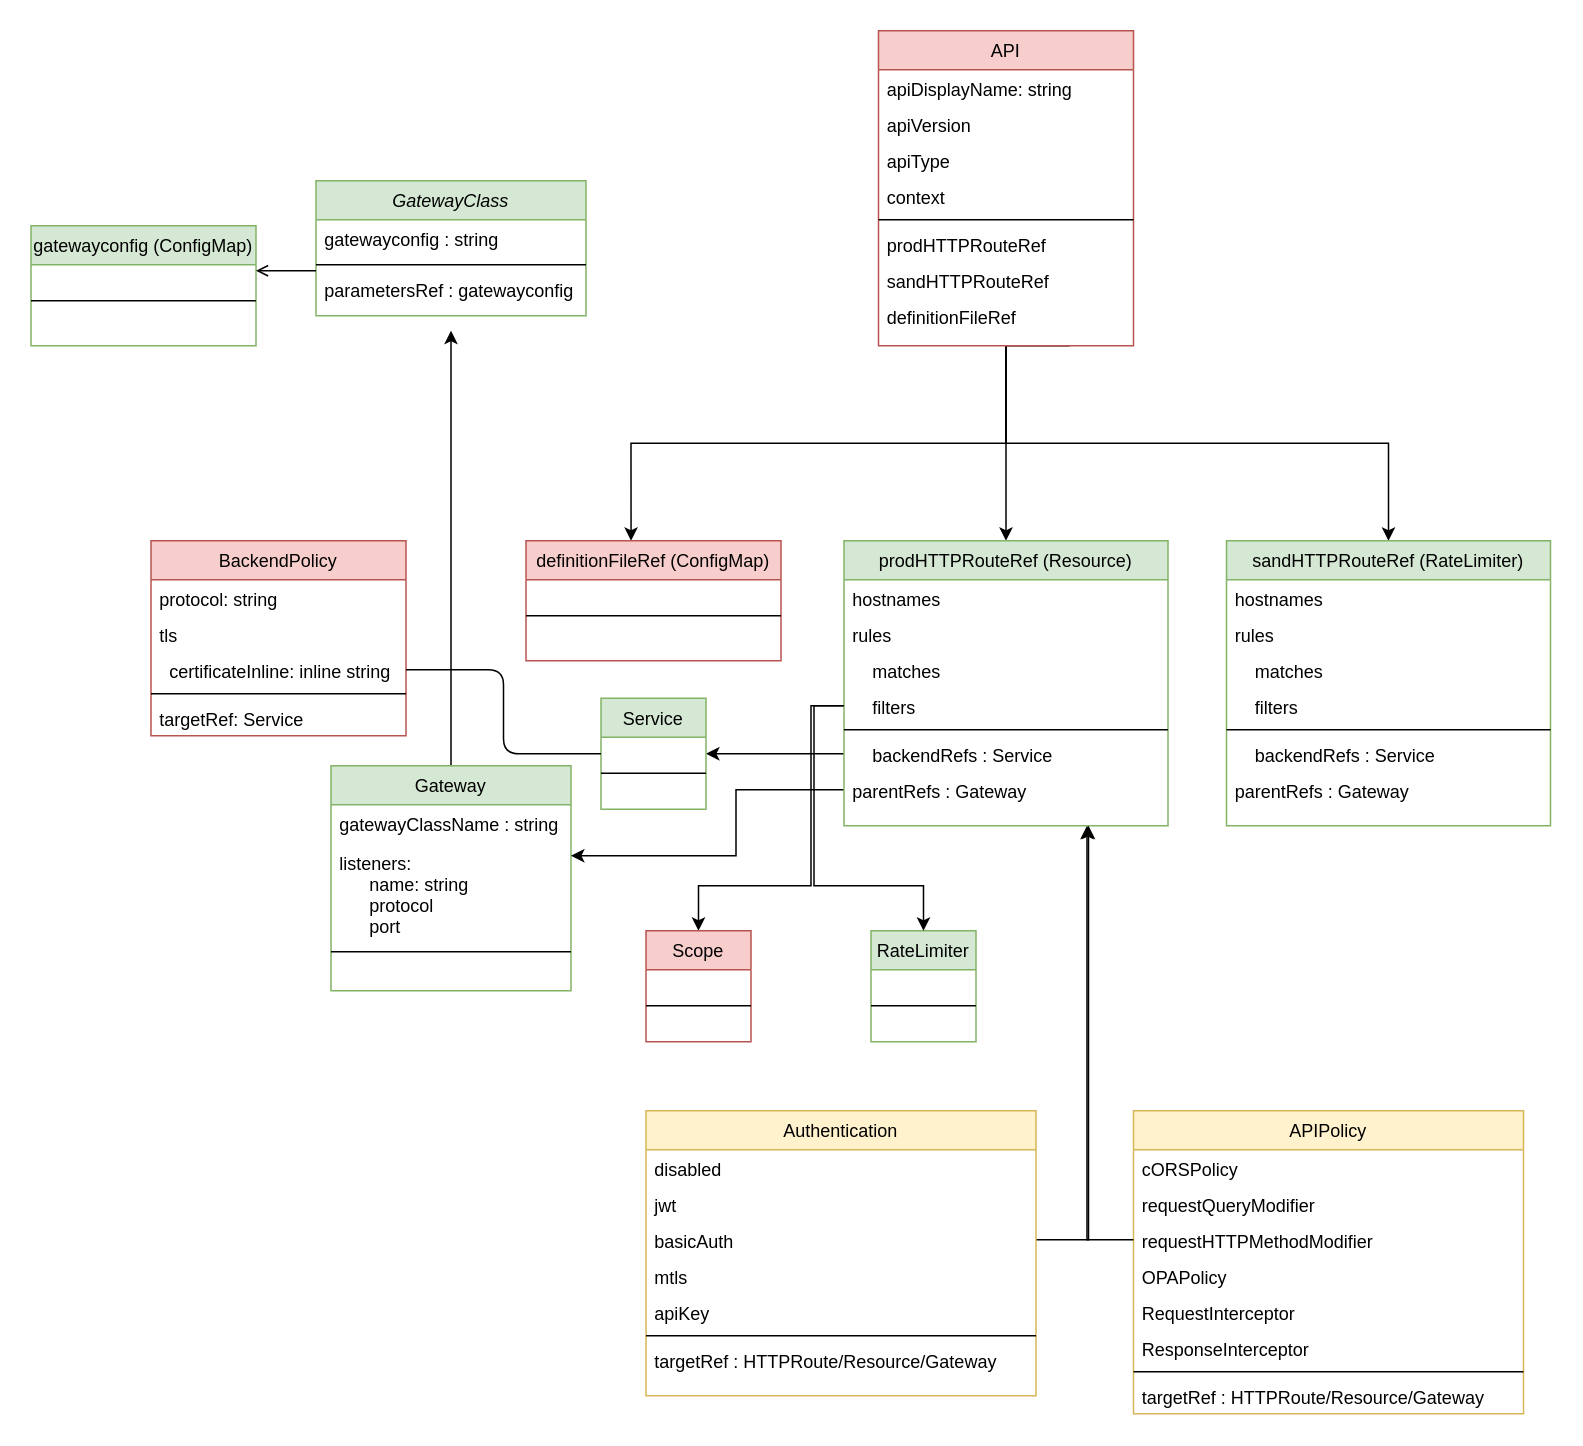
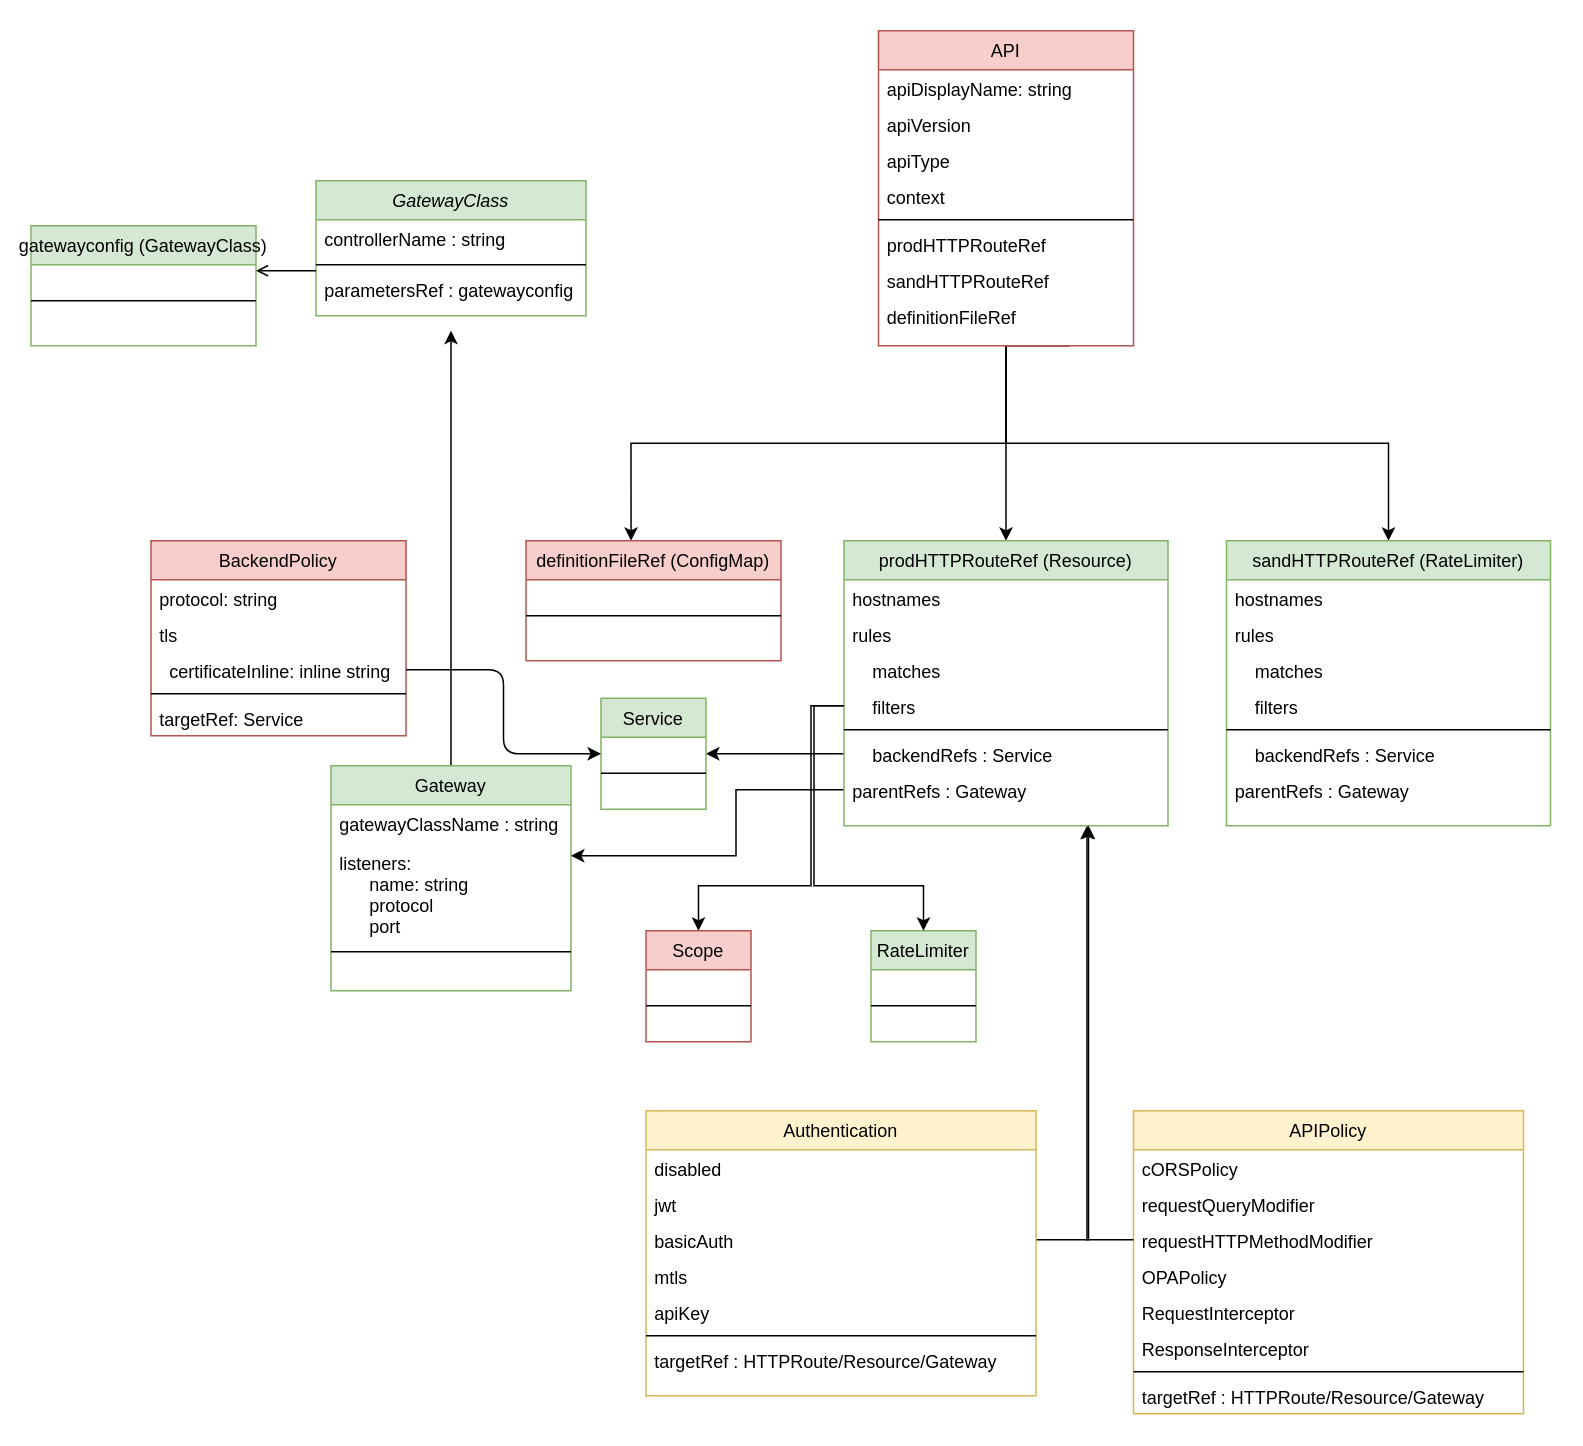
(423, 240) -> (426, 240)
(143, 246) -> (143, 246)
(592, 754) -> (589, 754)
